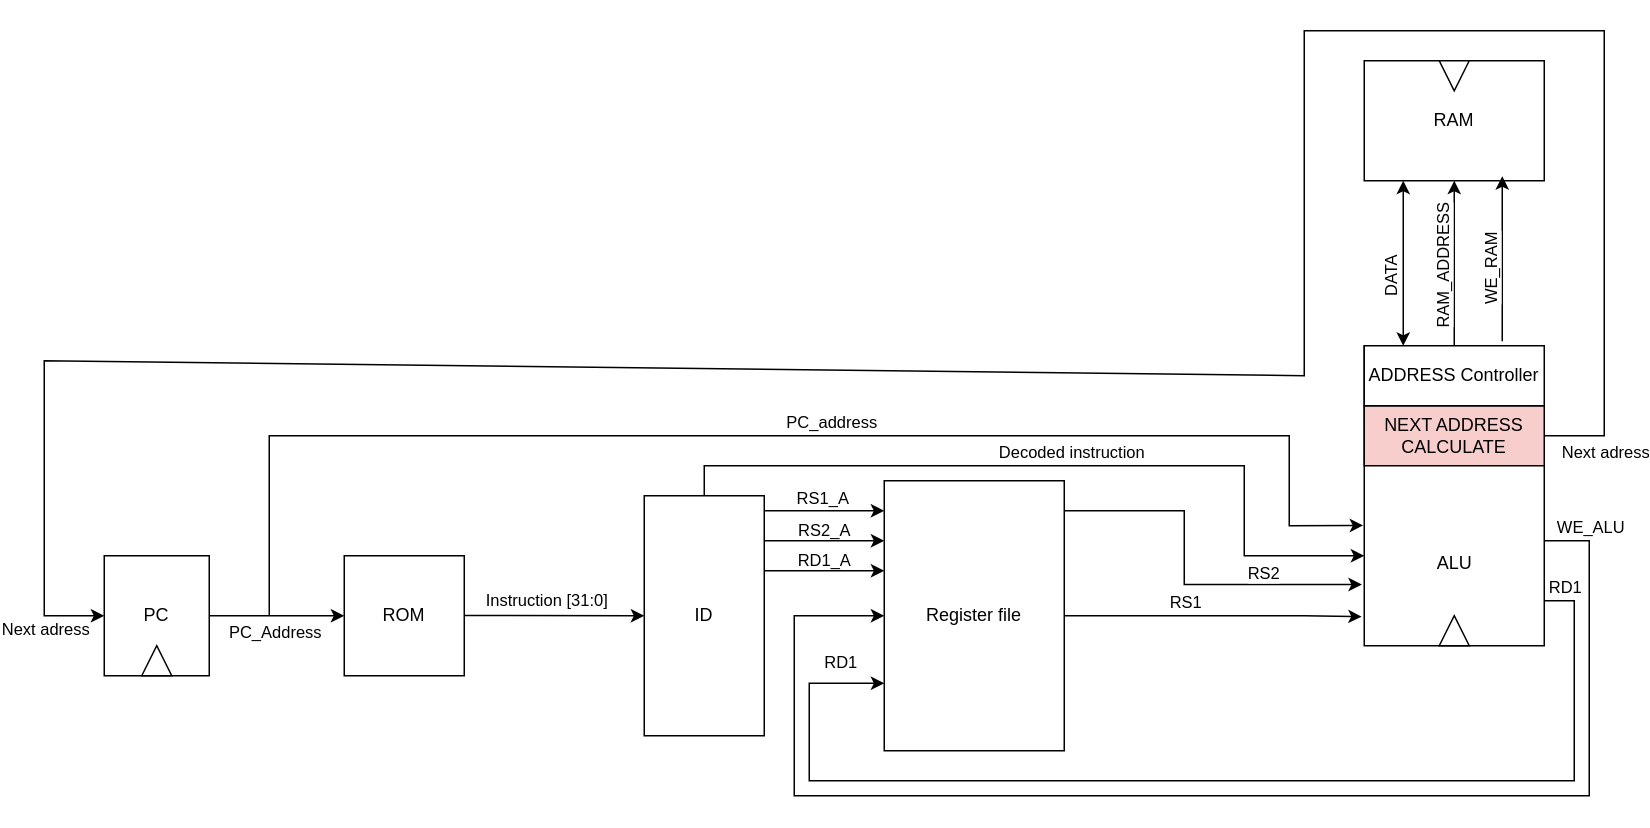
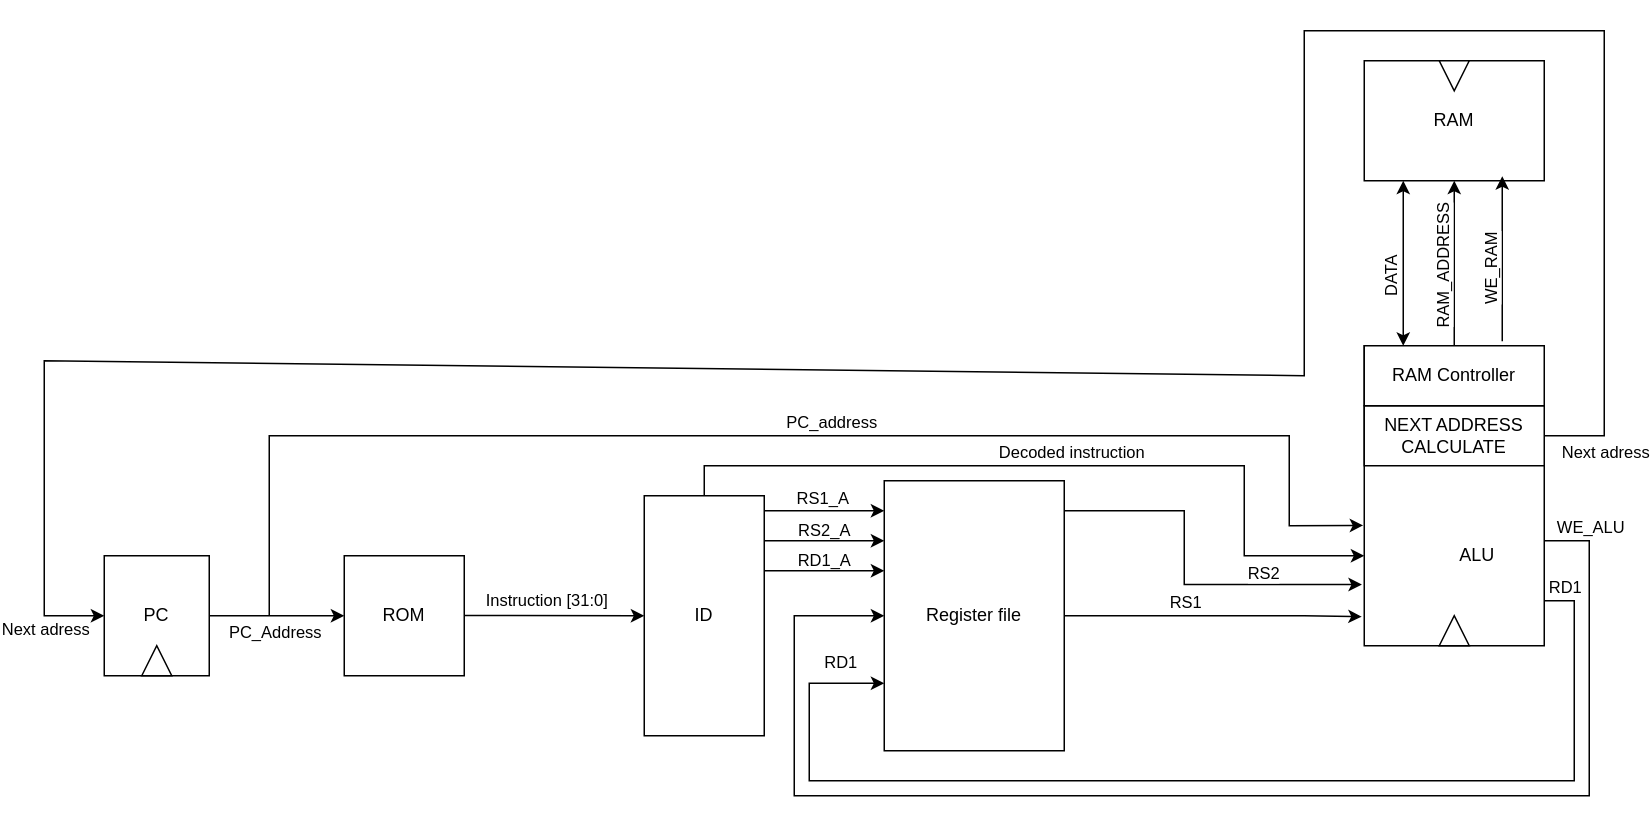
(1454, 376) -> (1454, 376)
(1454, 436) -> (1454, 436)
(1454, 563) -> (1477, 556)
